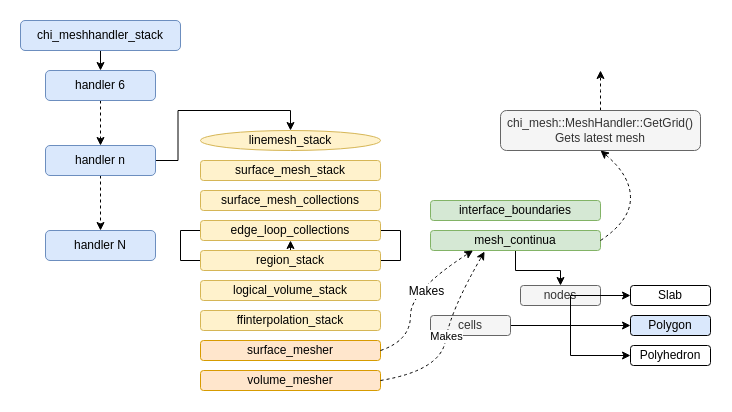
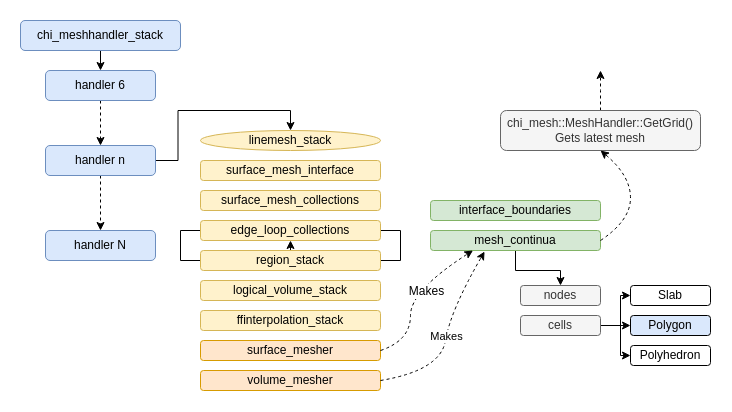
(291, 171) -> (291, 171)
(471, 326) -> (561, 326)
